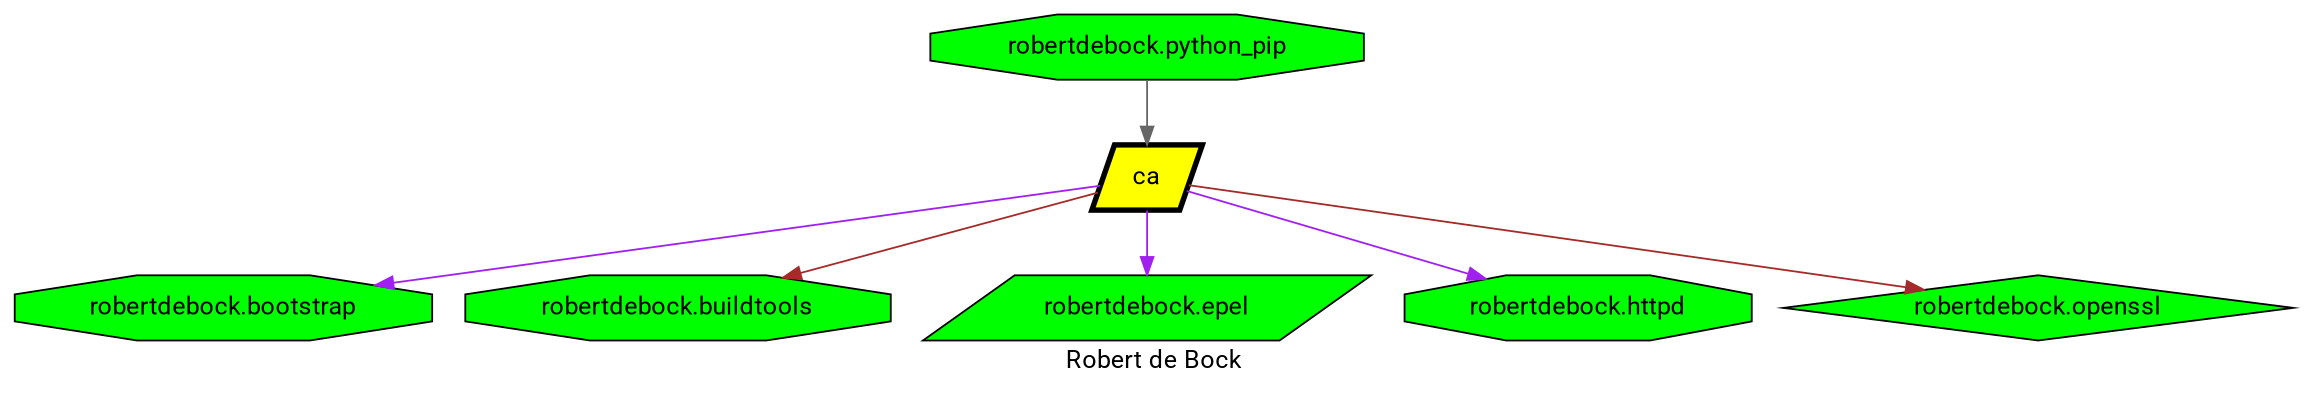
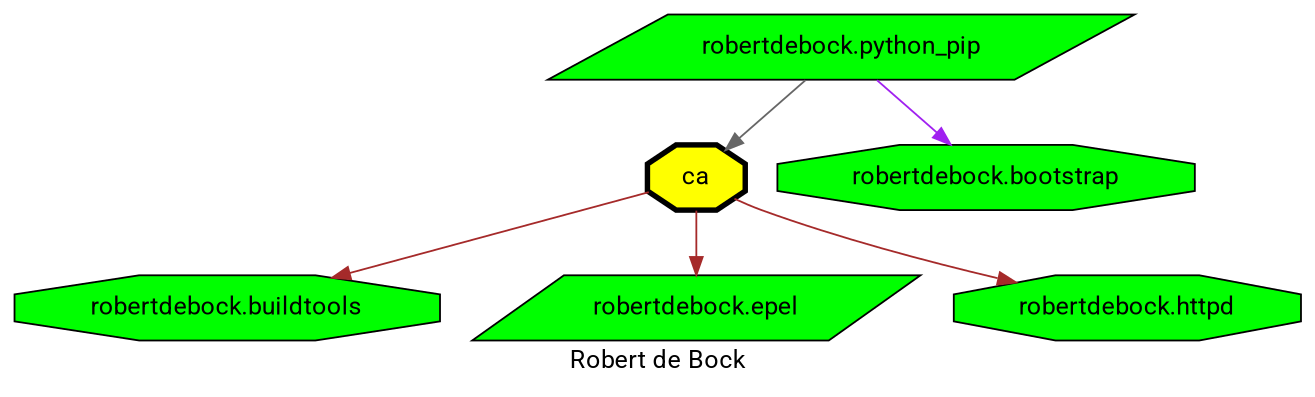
(1147, 47) -> (841, 47)
(1147, 177) -> (696, 177)
(1327, 232) -> (865, 243)
(747, 234) -> (907, 106)
(1147, 234) -> (696, 234)
(2038, 308) -> none
